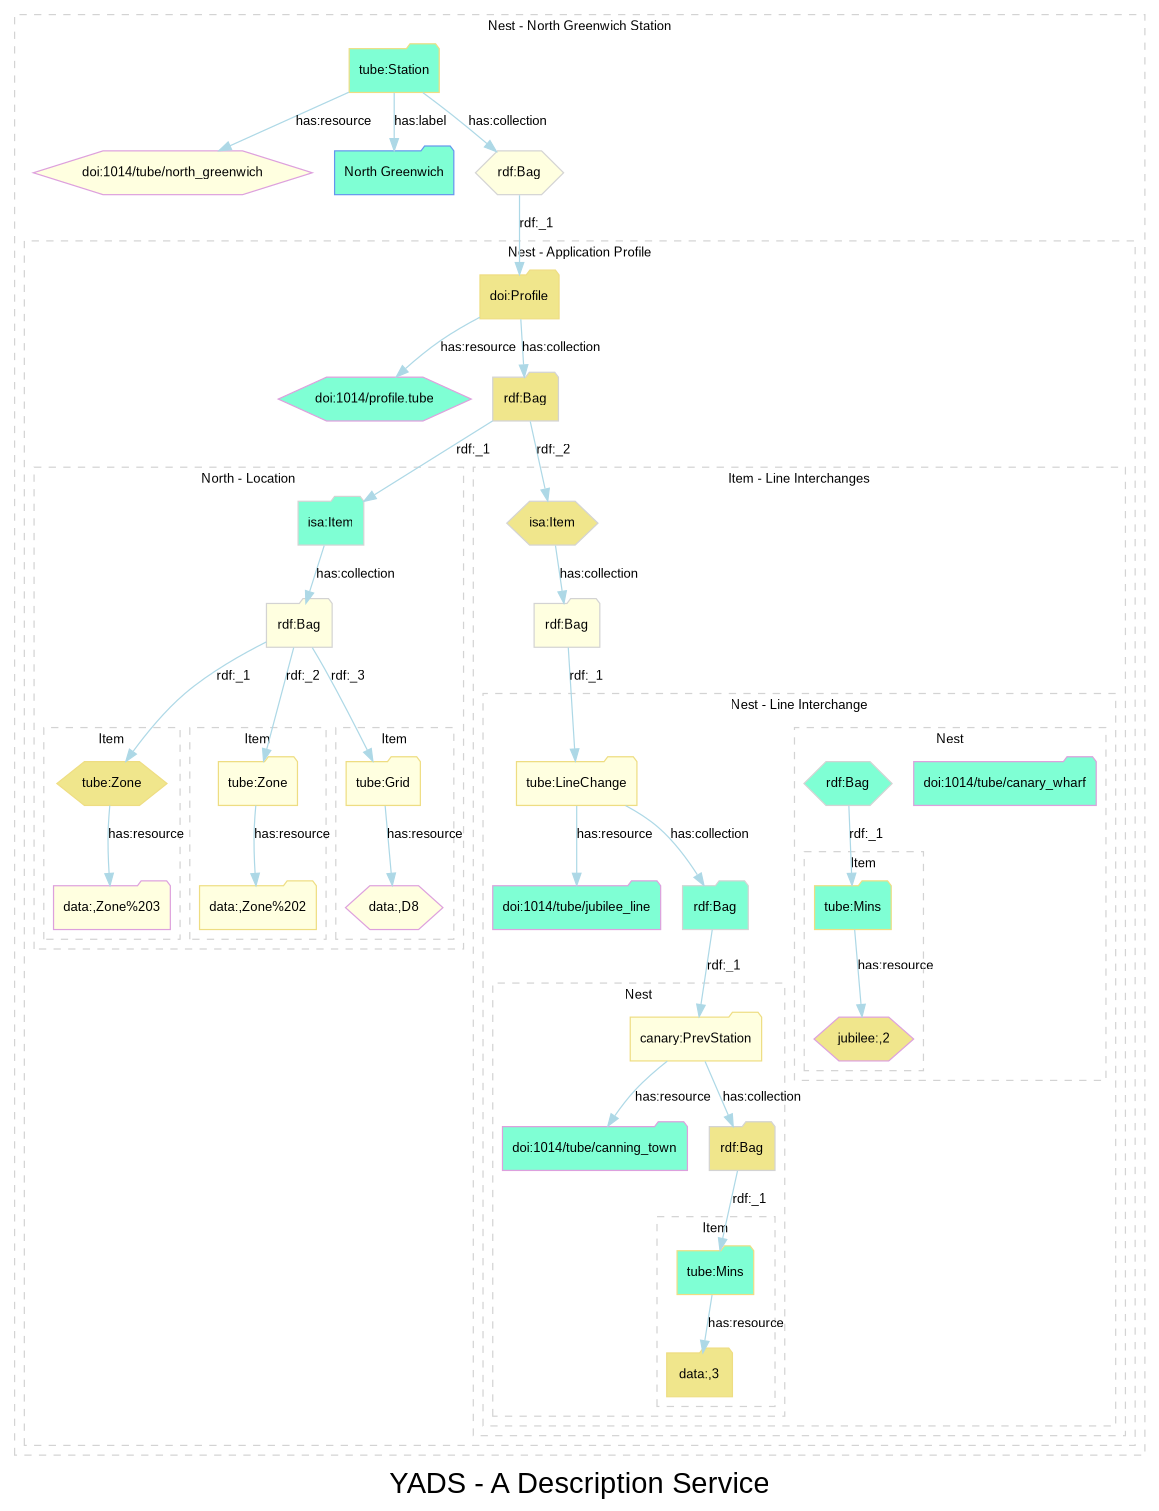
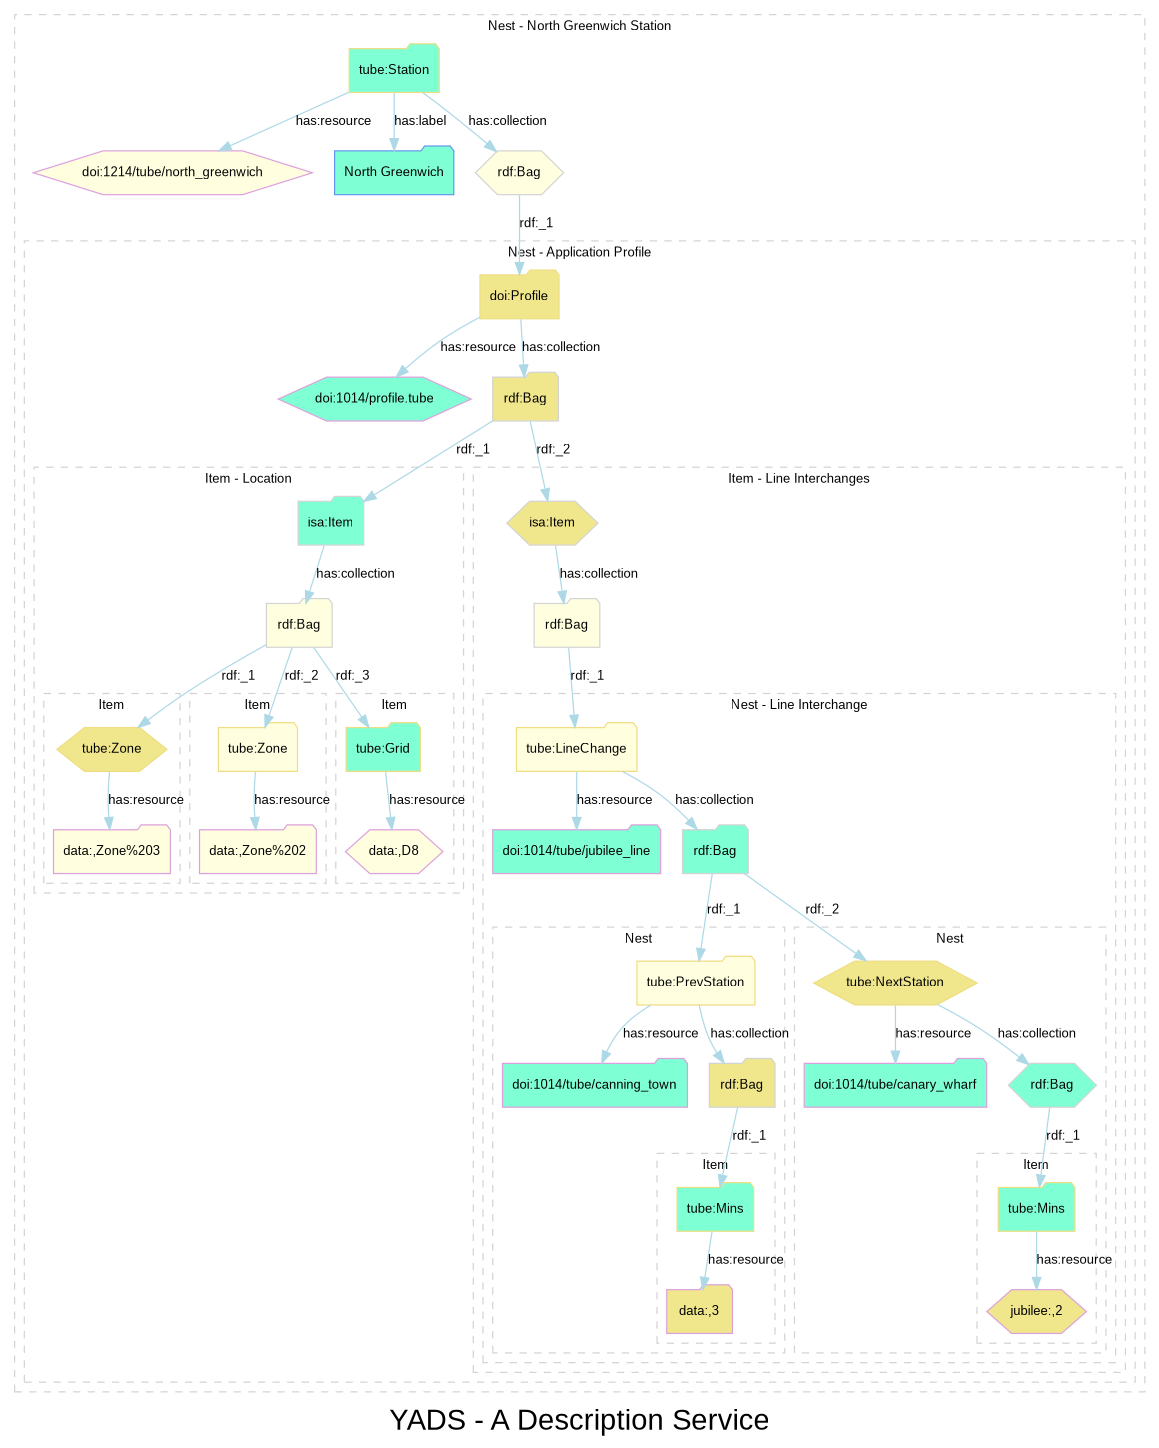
(173, 173) -> (173, 173)
(249, 479) -> (249, 479)
(383, 784) -> (383, 749)
(258, 908) -> (258, 852)
none -> (895, 983)
(696, 1039) -> (696, 983)
(700, 1375) -> (700, 1312)
